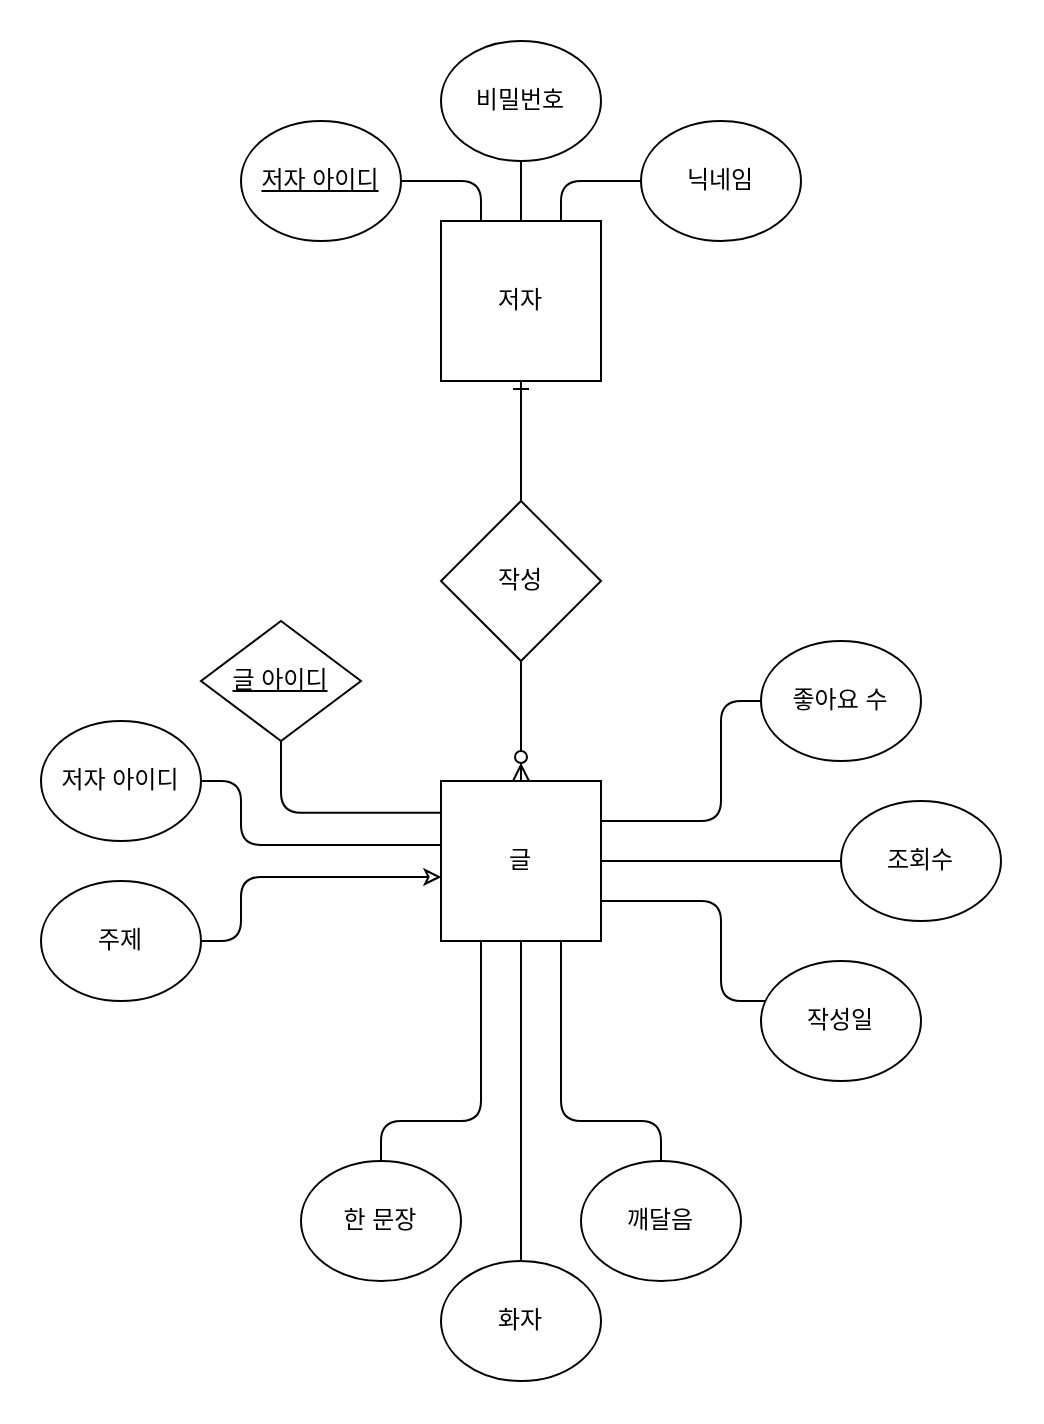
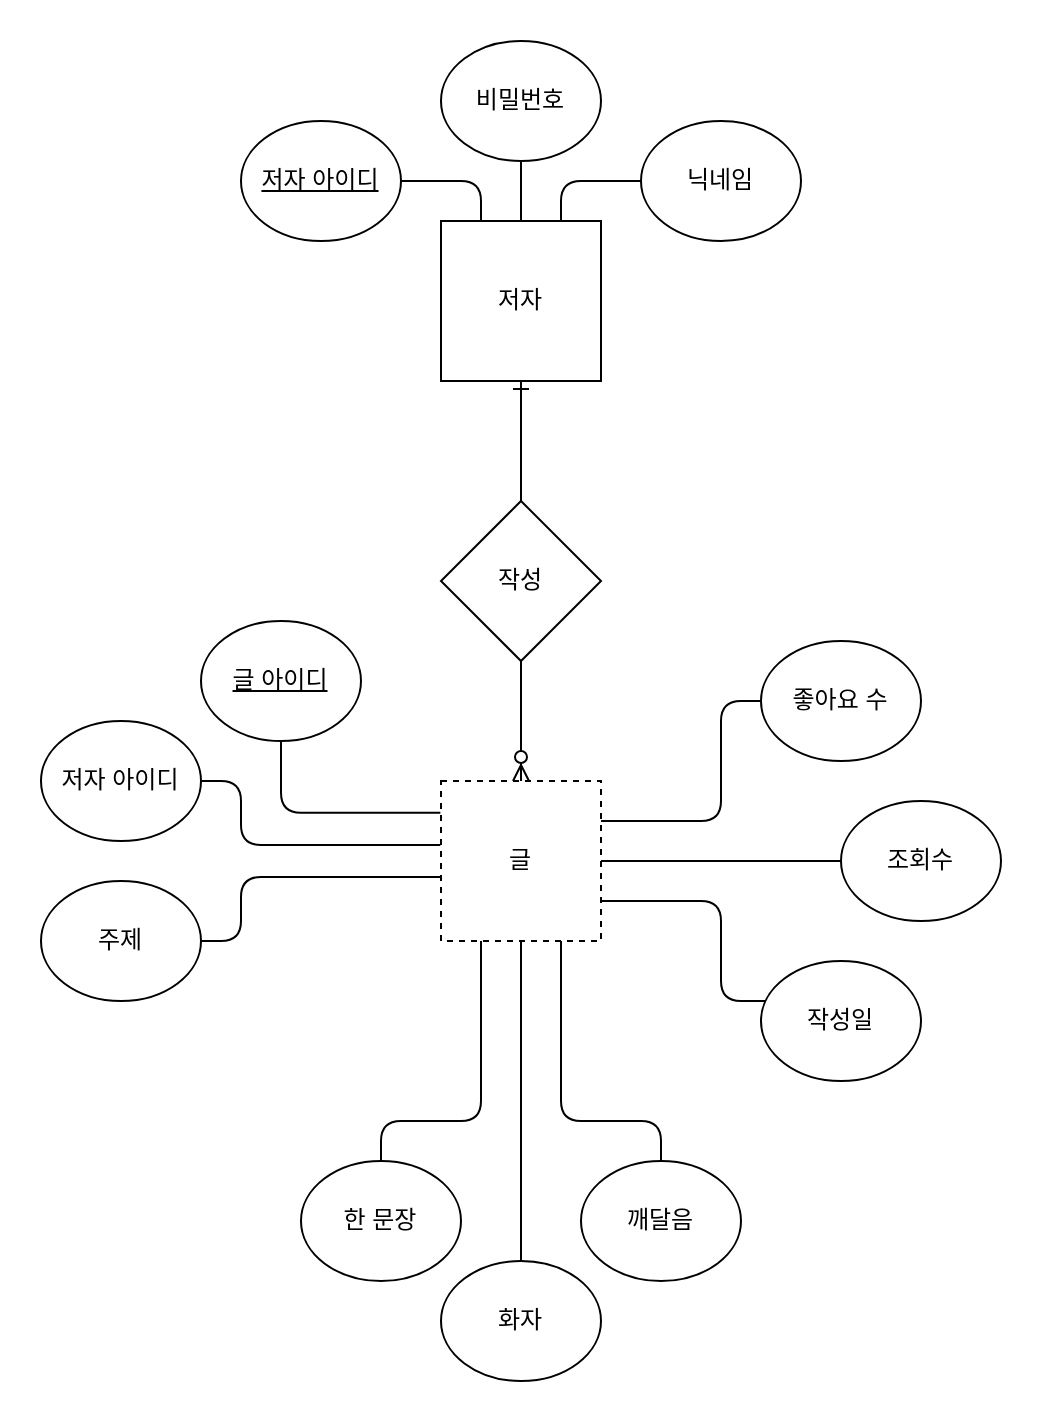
(281, 681) -> (281, 681)
(521, 861) -> (521, 861)
(426, 877) -> (432, 877)
